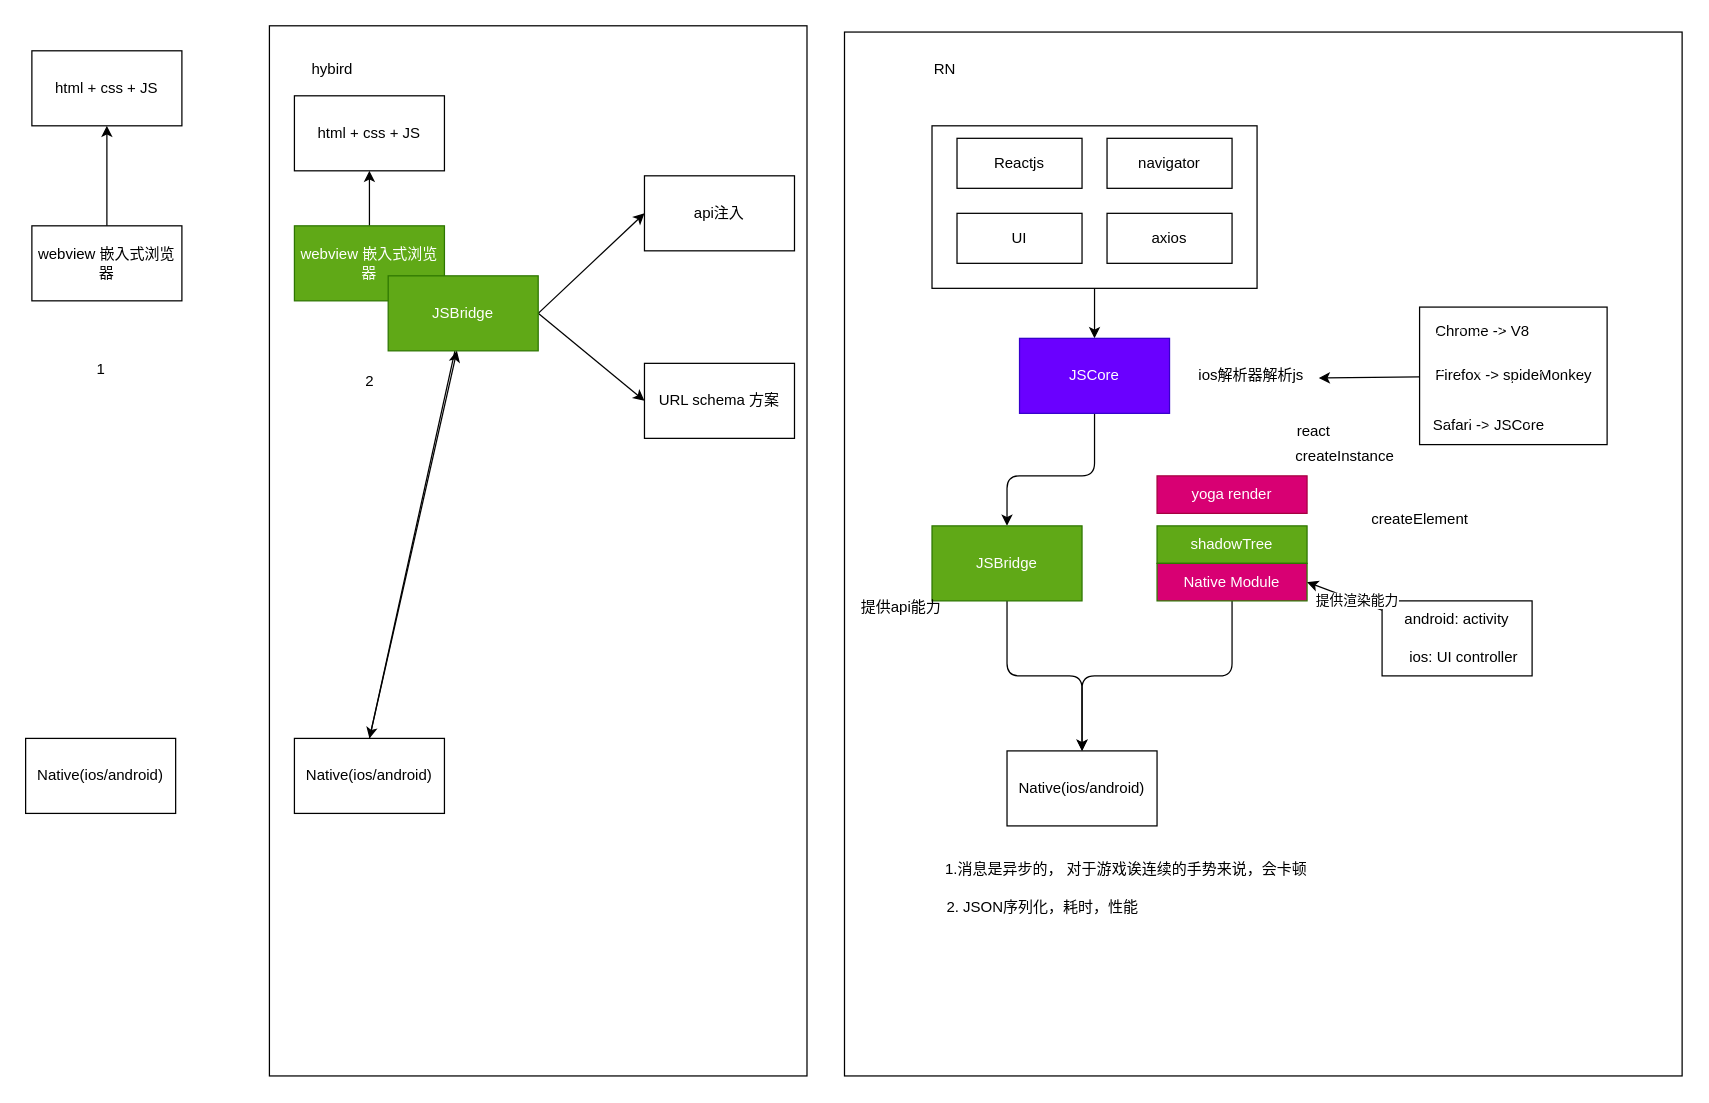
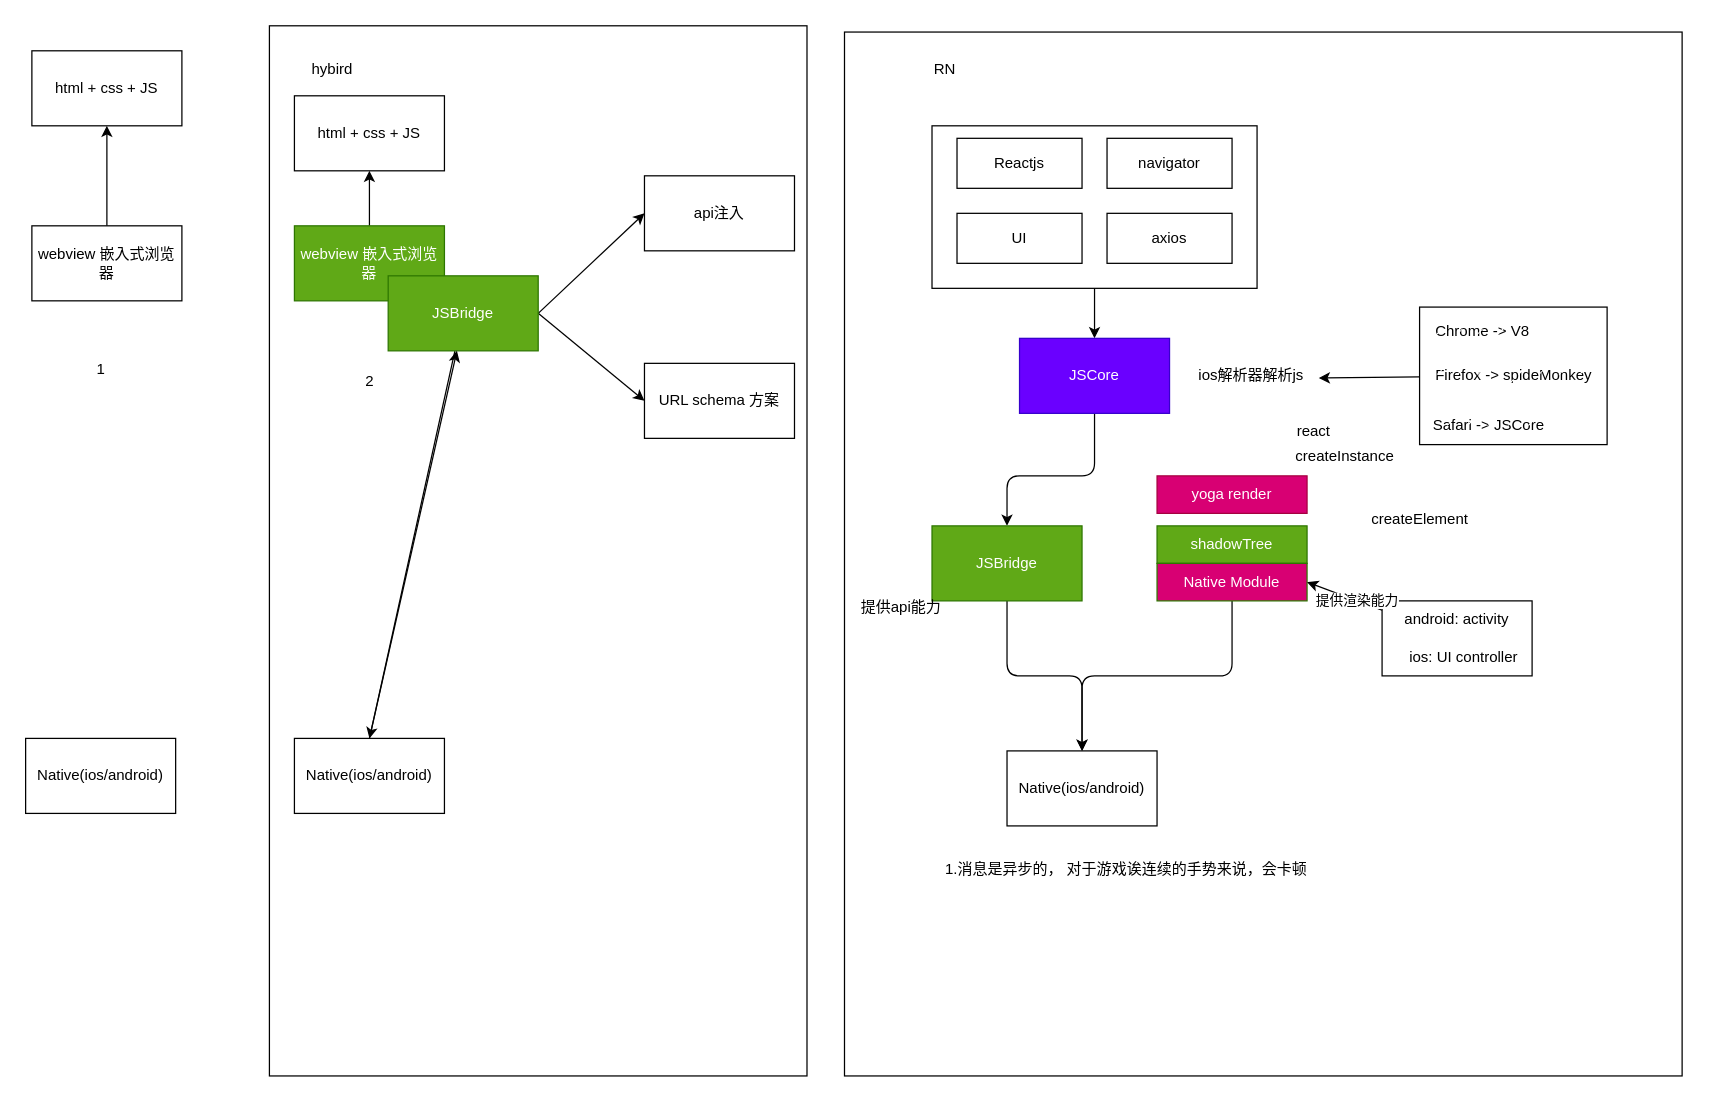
(1057, 907) -> none
